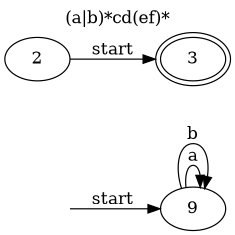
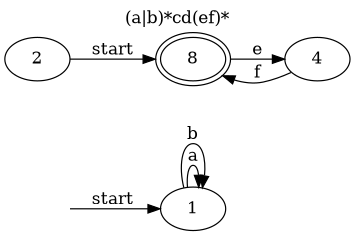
(193, 59) -> (193, 59)
none -> (317, 59)
(193, 209) -> (193, 209)
